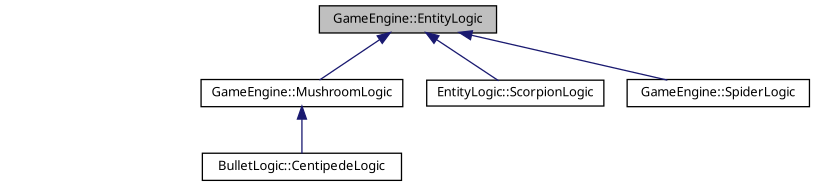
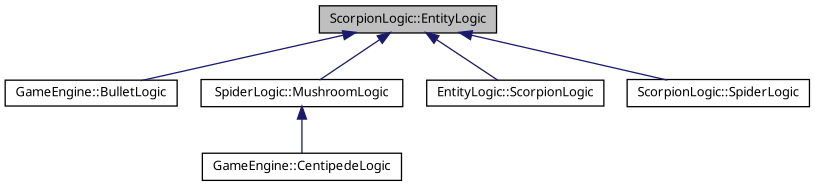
(408, 19) -> (408, 19)
none -> (91, 93)
(302, 93) -> (302, 93)
(718, 93) -> (718, 93)
(302, 167) -> (302, 167)
